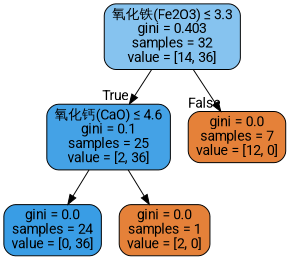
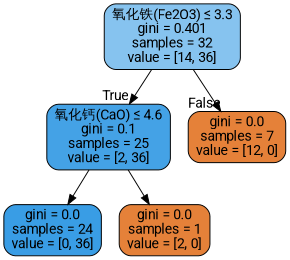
(172, 29) -> (172, 29)
